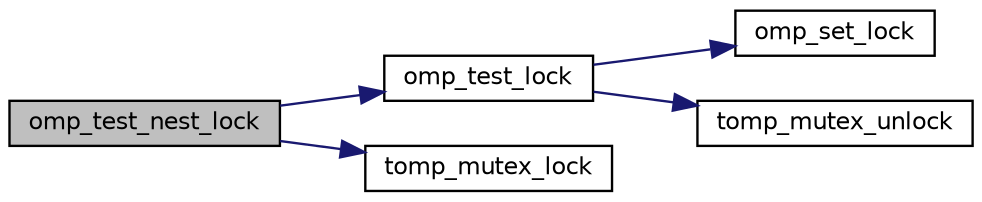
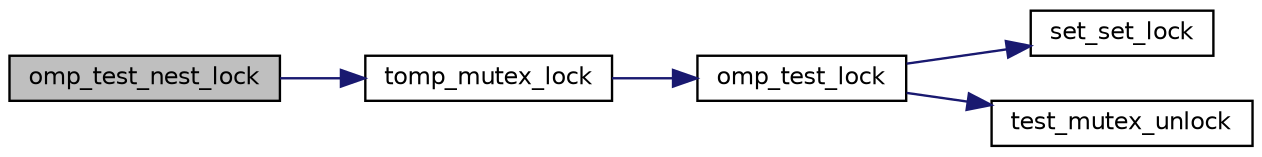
(835, 33) -> (1122, 33)
(320, 100) -> (642, 78)
(835, 123) -> (1122, 123)
